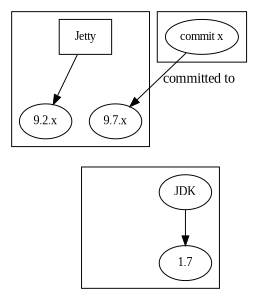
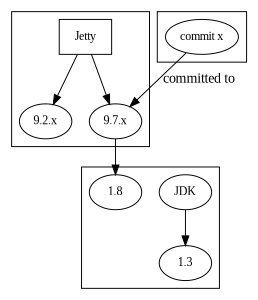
none -> (99, 75)
none -> (116, 192)
(185, 263) -> (185, 263)
